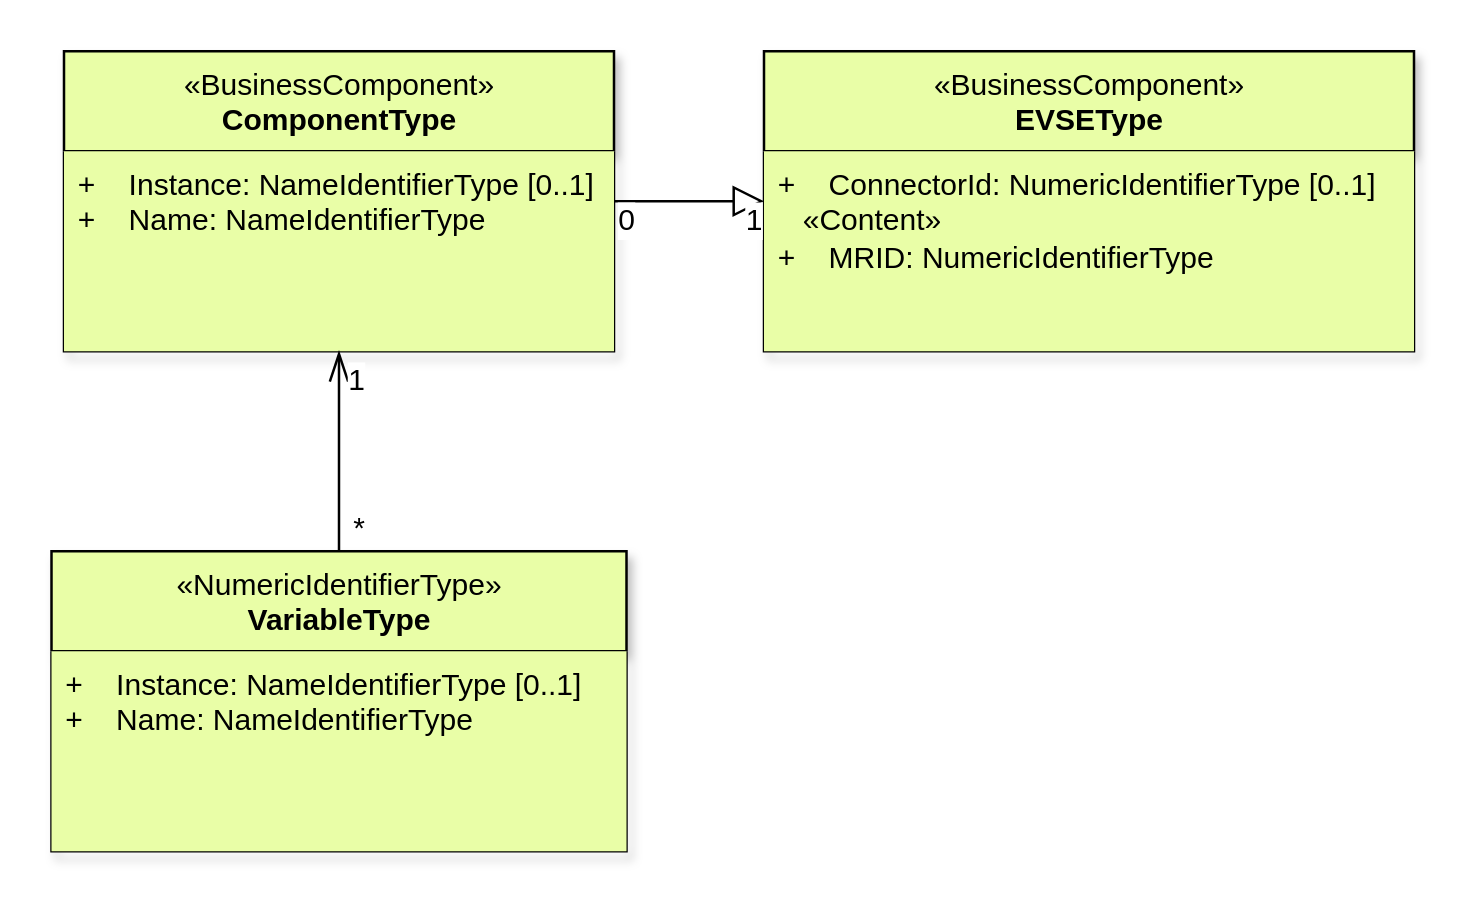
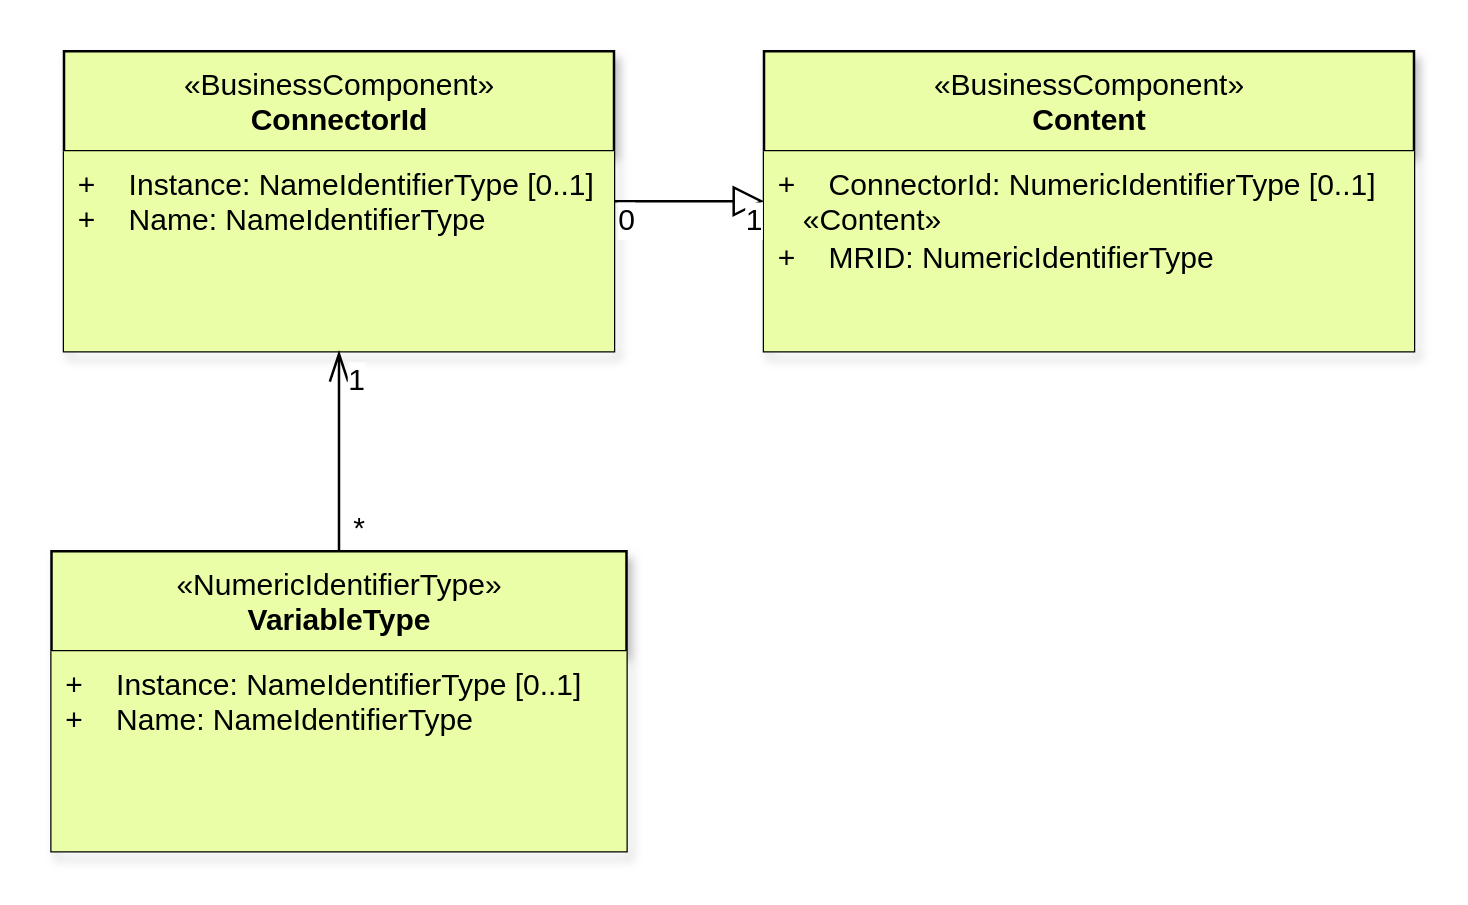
(340, 105) -> (340, 105)
(1090, 105) -> (1090, 105)
